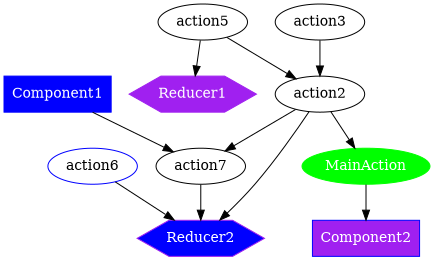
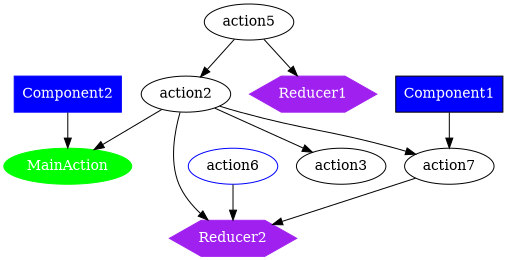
(320, 53) -> (259, 128)
(58, 94) -> (449, 94)
(366, 197) -> (68, 125)
(201, 238) -> (233, 238)
(366, 238) -> (68, 94)
